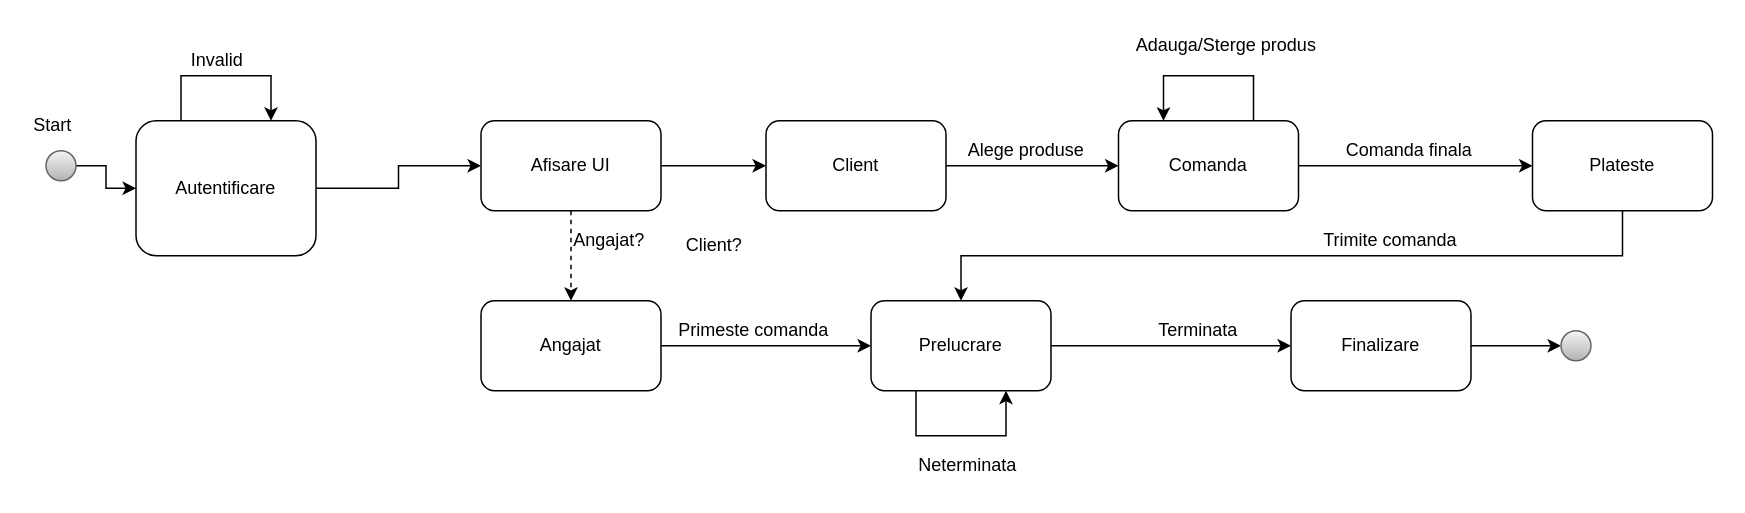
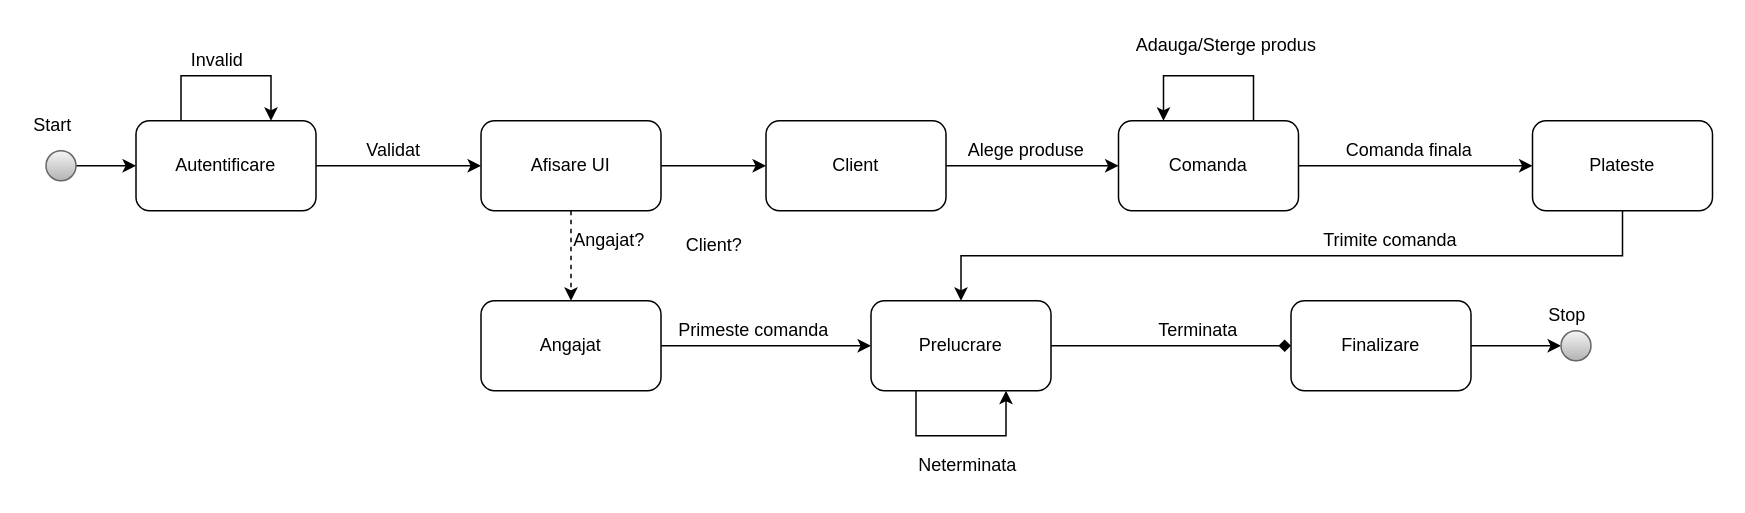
none -> (401, 151)
(226, 188) -> (226, 166)
none -> (1576, 316)
(1279, 346) -> (1278, 346)
